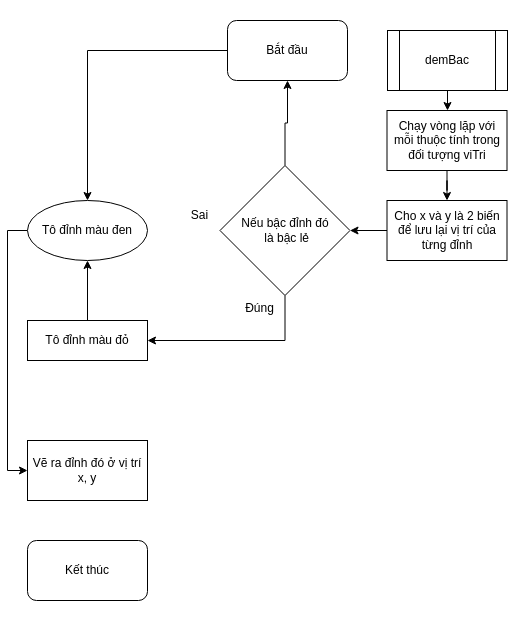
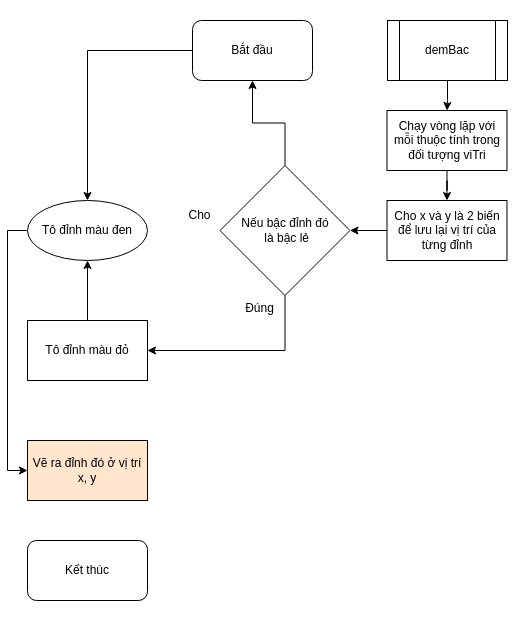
(288, 51) -> (253, 51)
(448, 61) -> (448, 51)
(200, 216) -> (200, 216)
(88, 341) -> (88, 351)
(88, 471) -> (88, 471)
